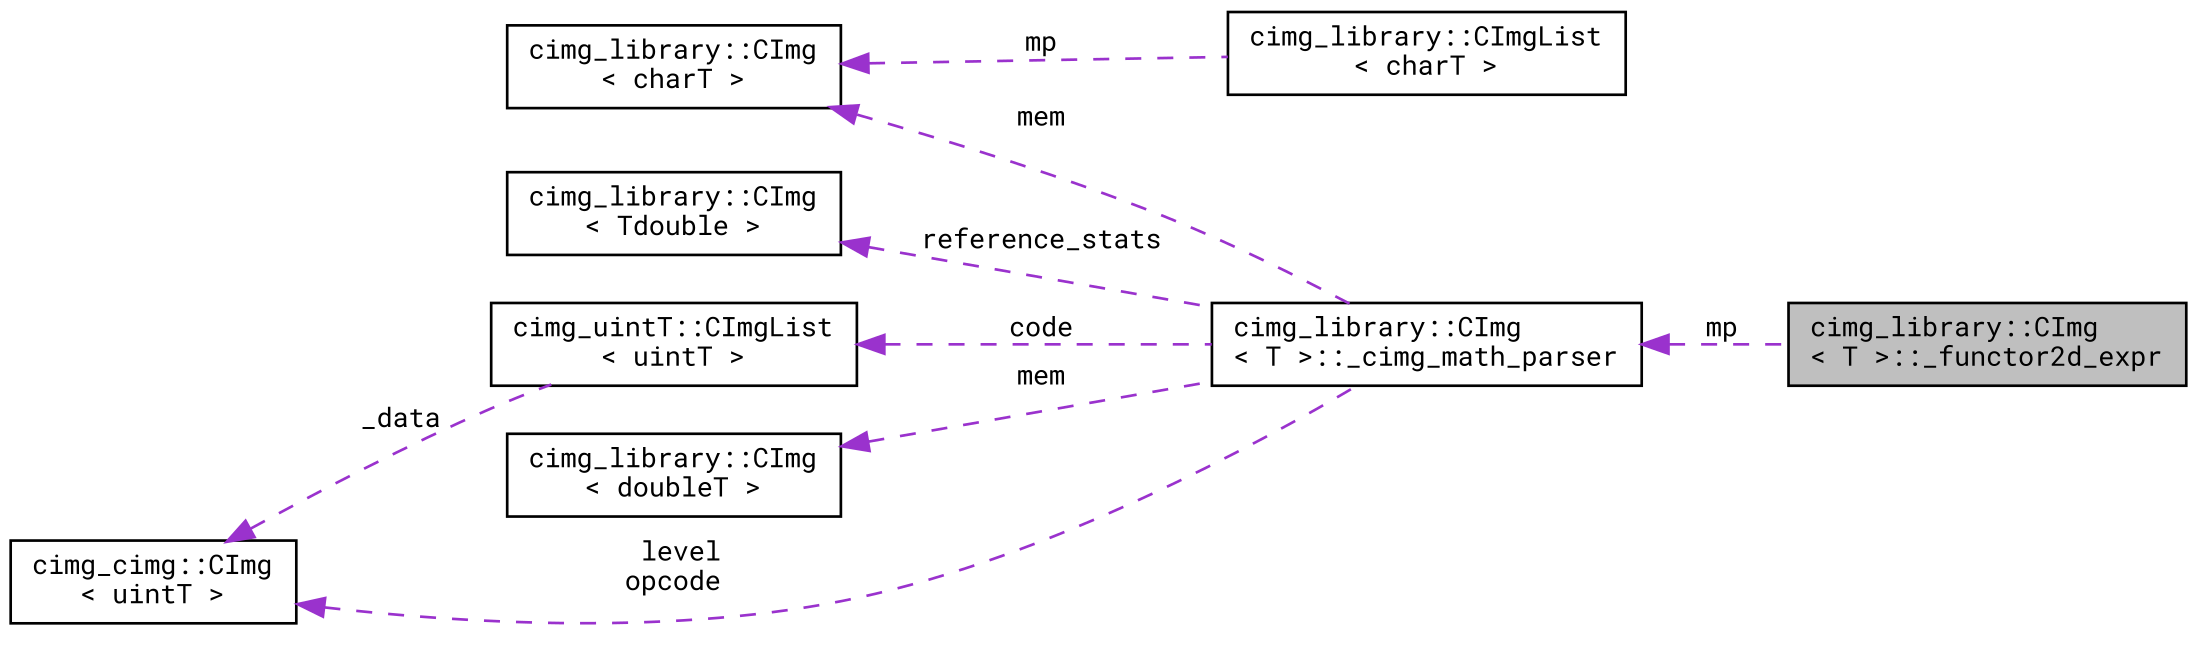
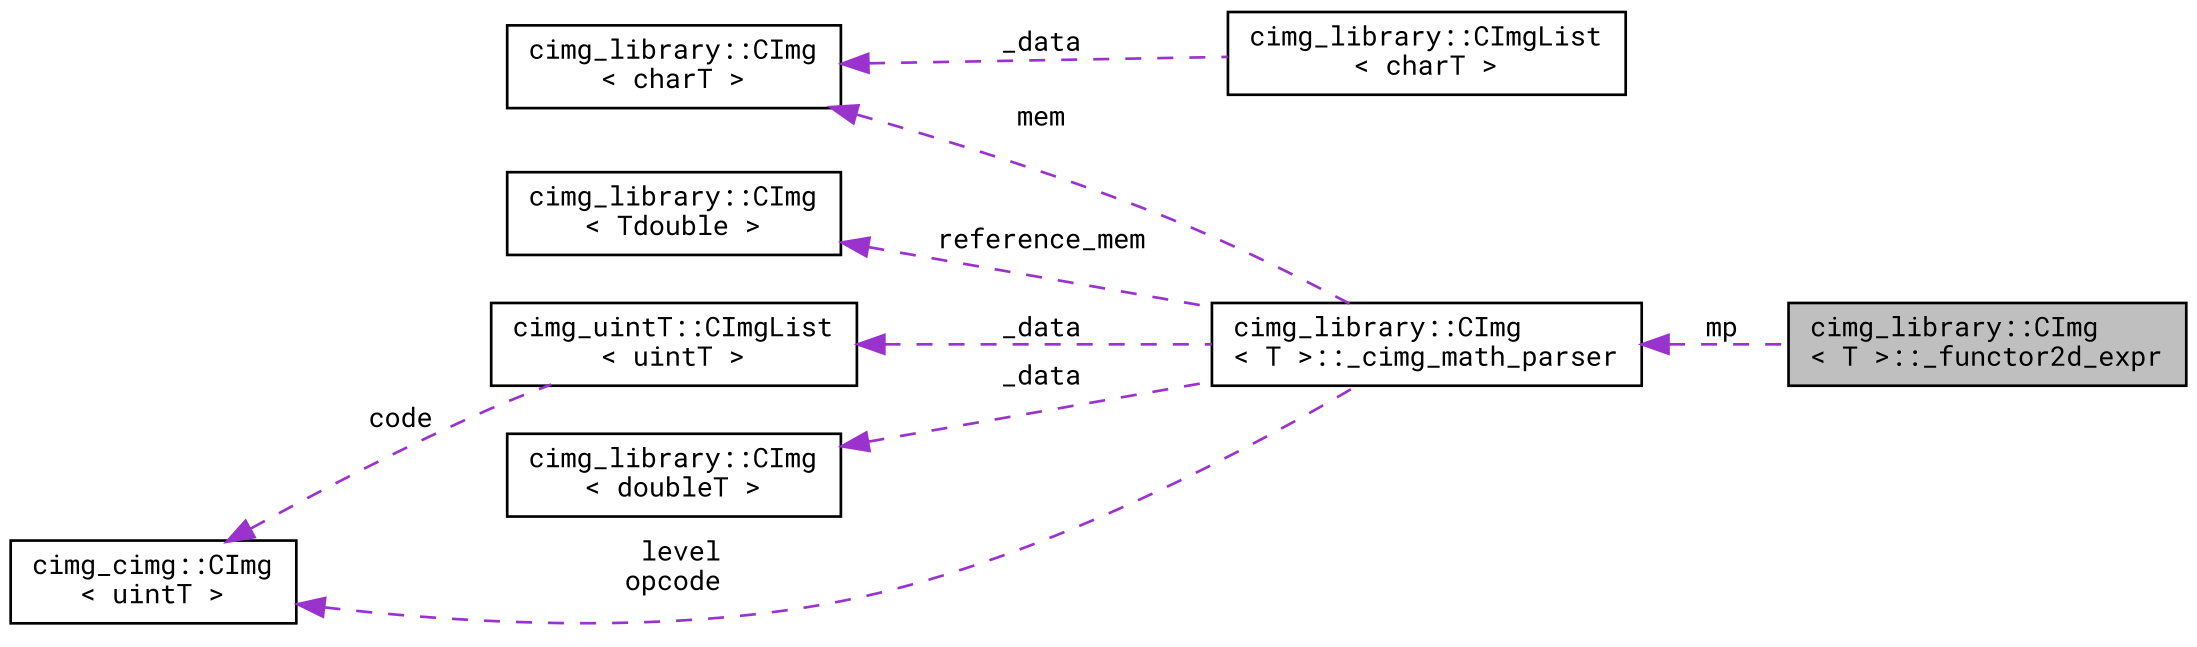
(1034, 44) -> (1034, 44)
(1034, 242) -> (1034, 242)
(1034, 330) -> (1034, 330)
(1034, 378) -> (1034, 378)
(394, 420) -> (394, 420)
